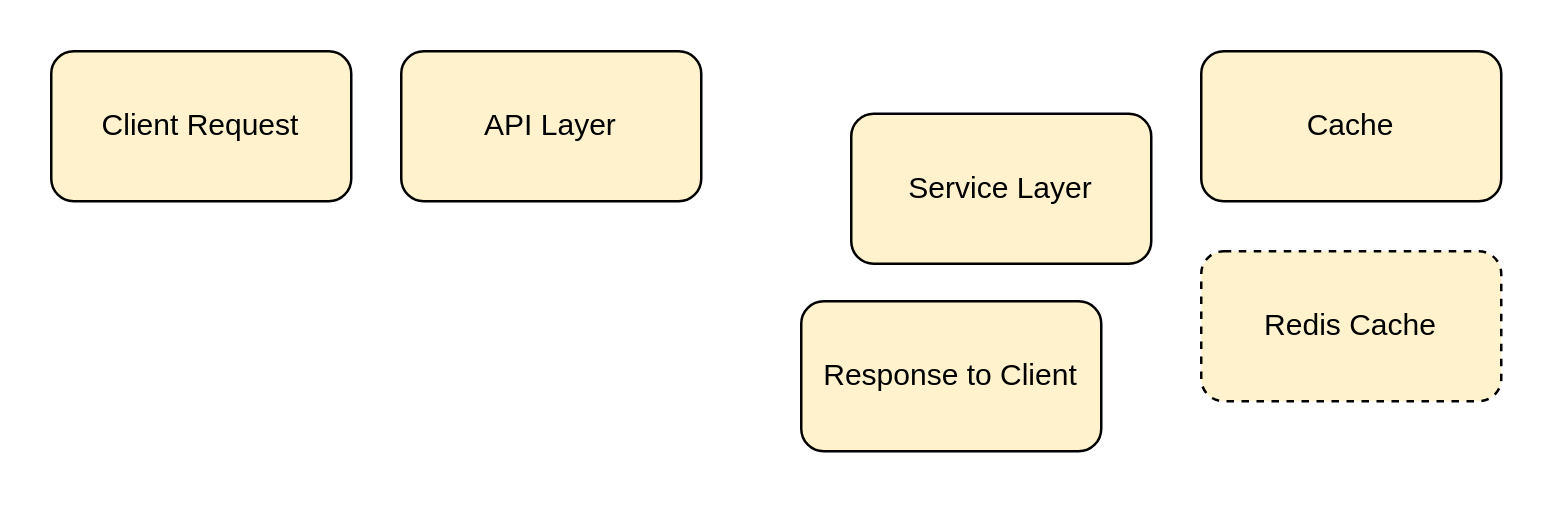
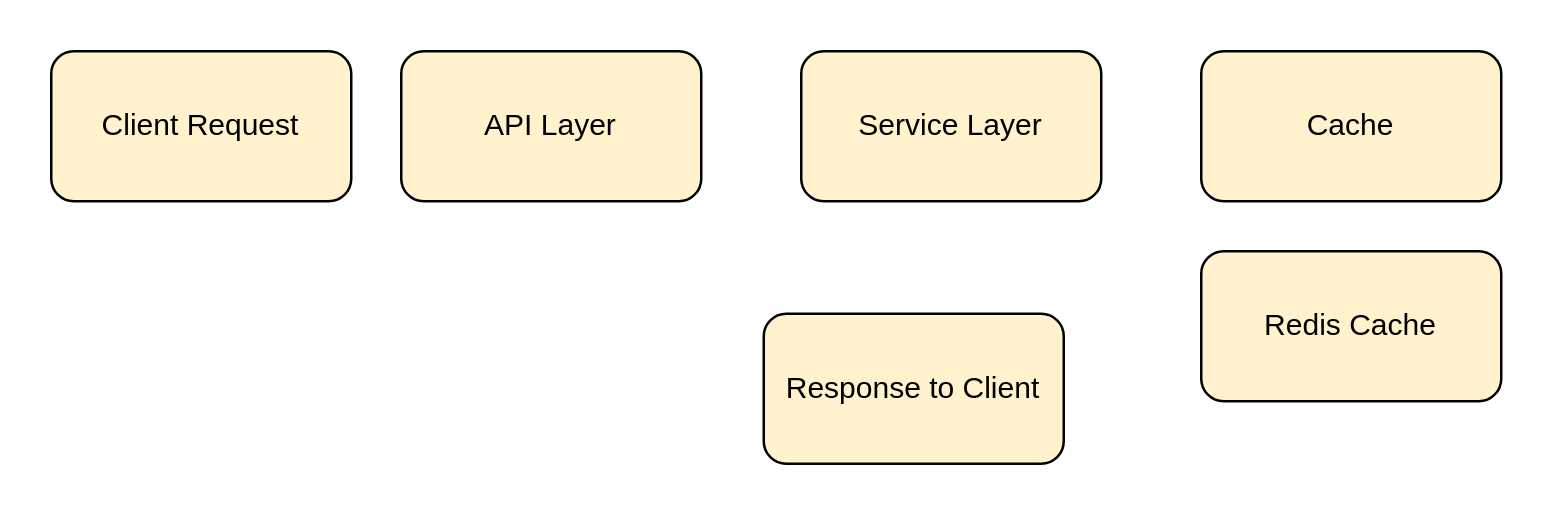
(1001, 189) -> (951, 126)
(1351, 326) -> (1351, 326)
(951, 376) -> (914, 389)
